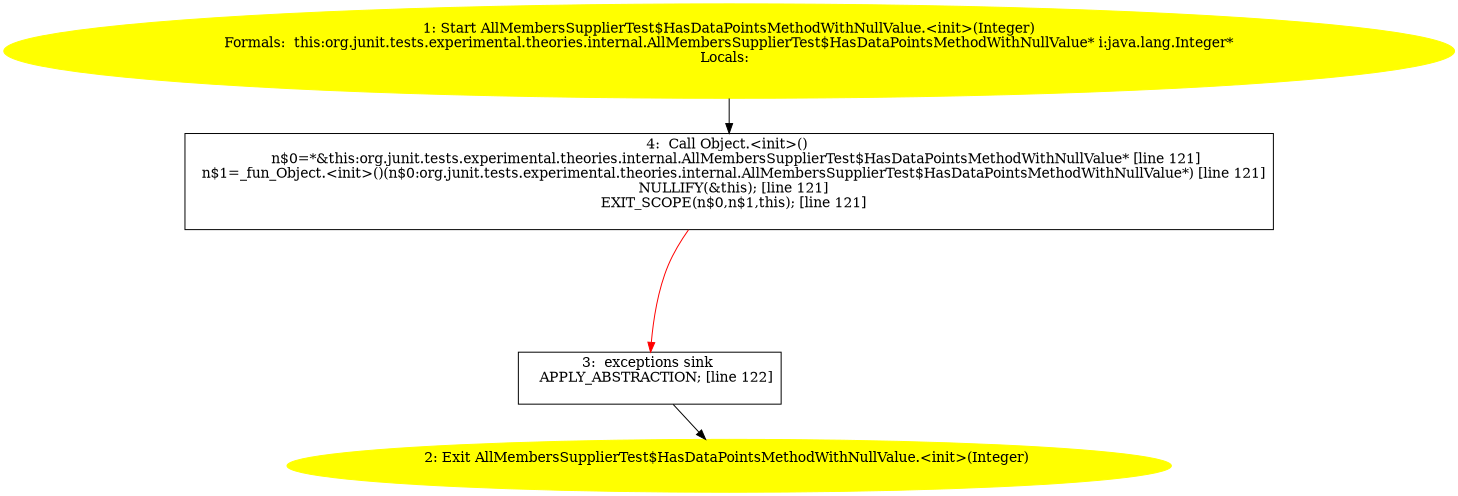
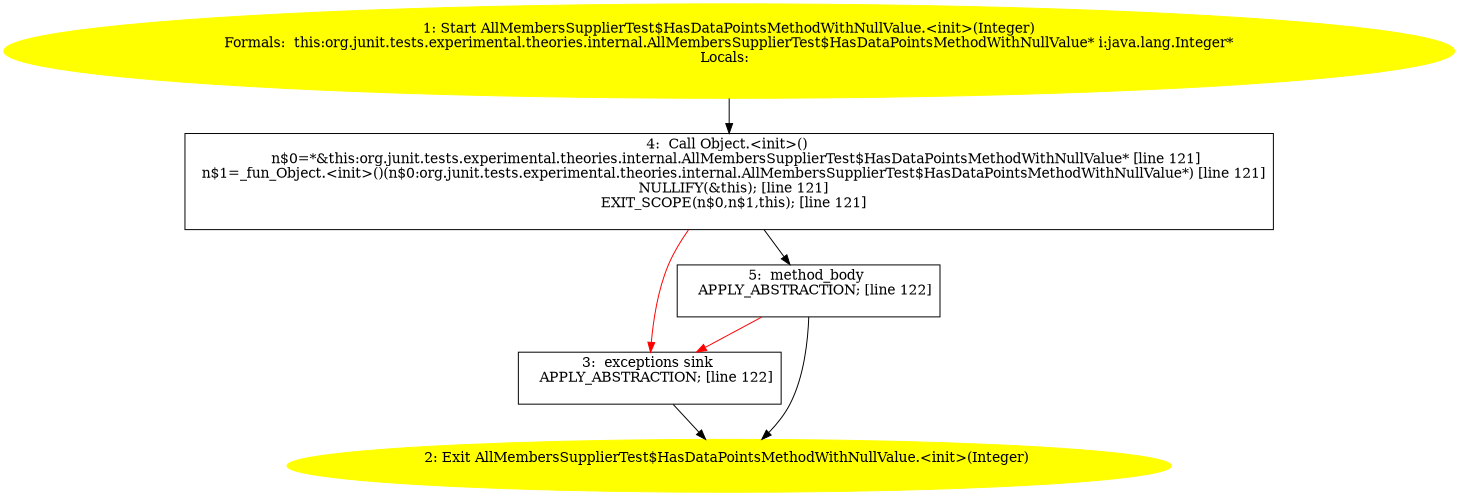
none -> (809, 291)
